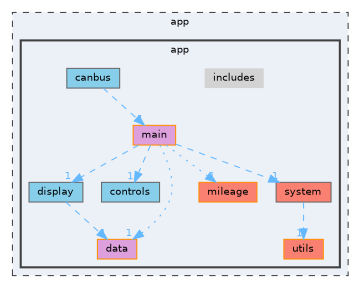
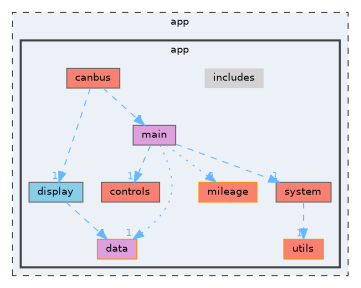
(93, 78) -> (93, 78)
(154, 135) -> (154, 135)
(110, 161) -> (76, 130)
(131, 192) -> (131, 192)
